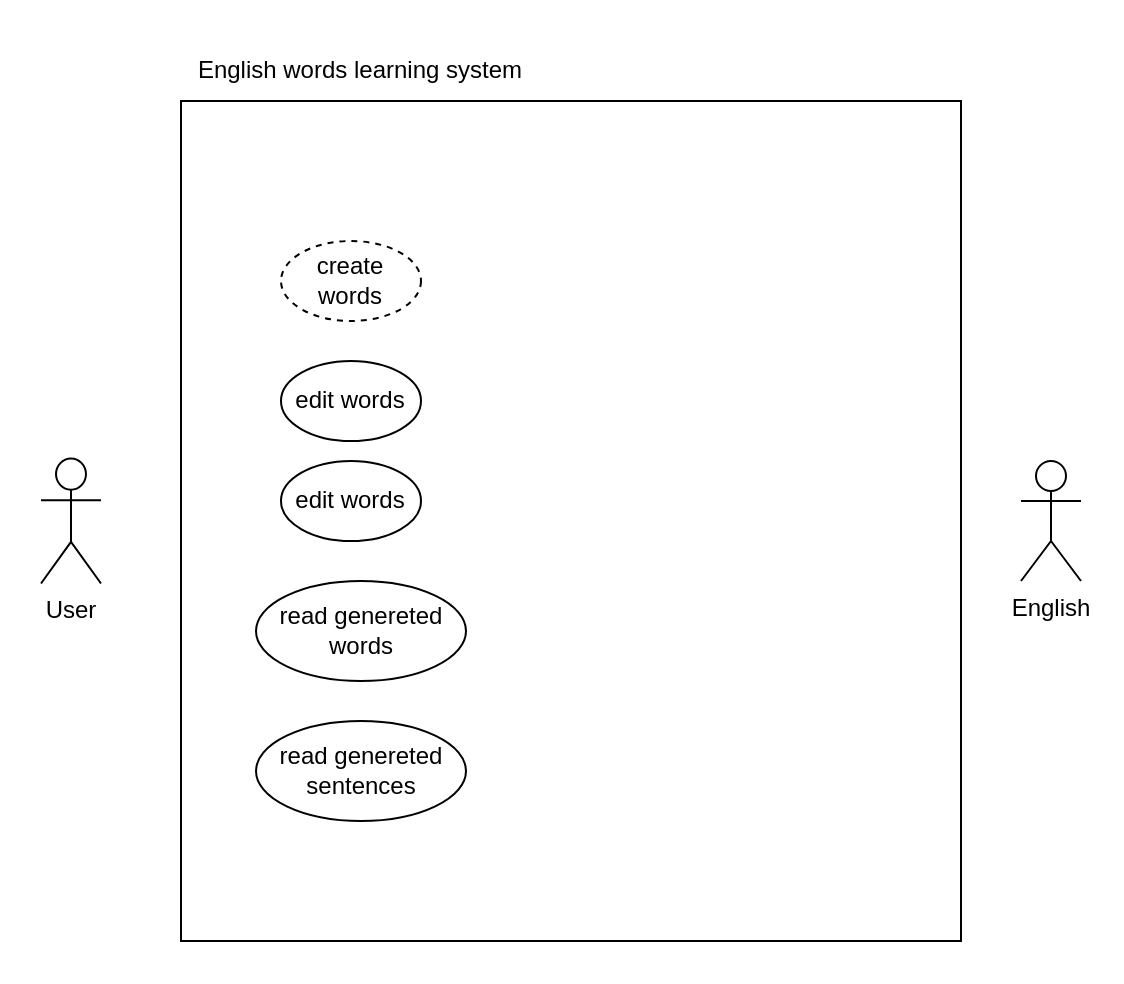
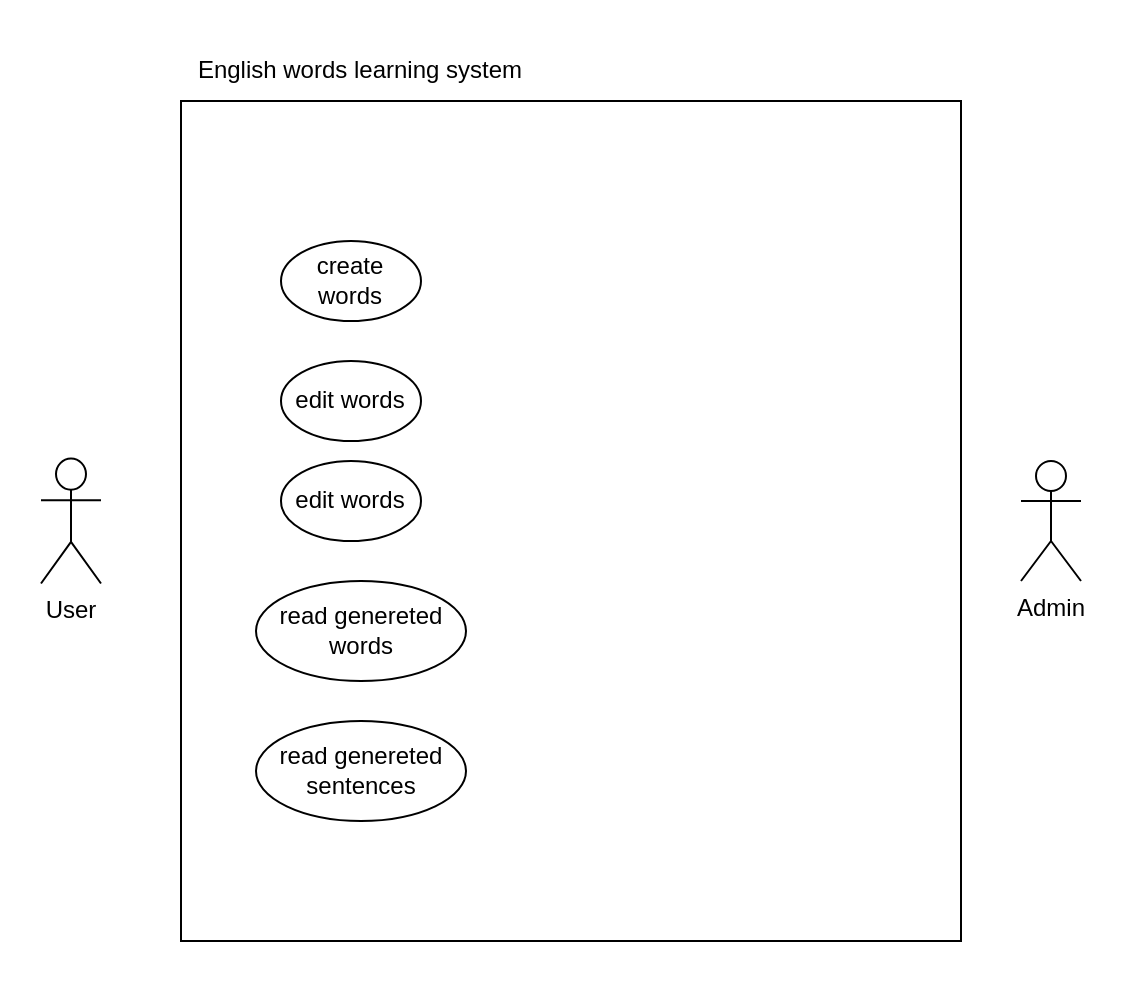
(351, 281) -> (351, 281)
(1052, 609) -> (1052, 609)
